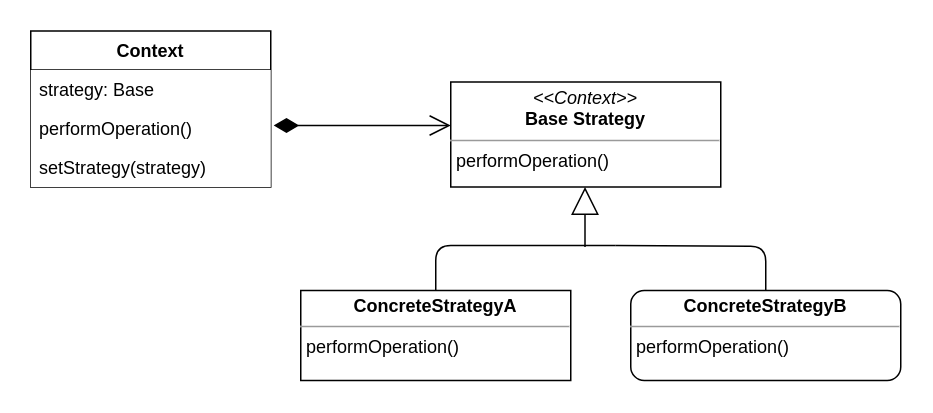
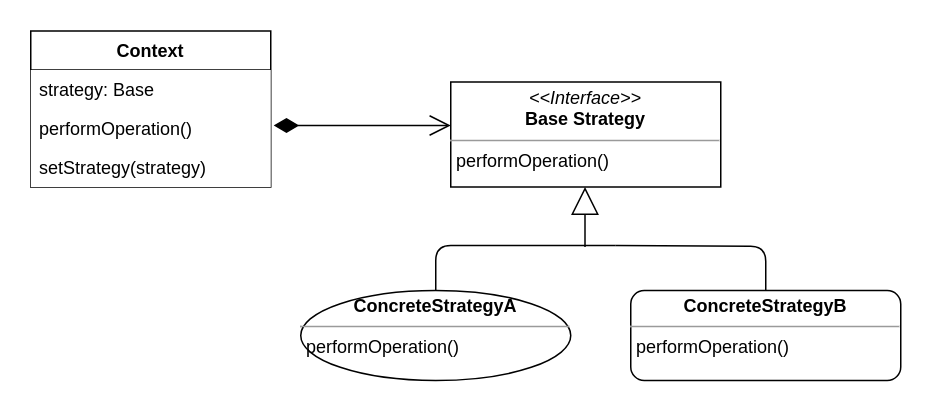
(539, 114) -> (539, 114)
(436, 335) -> (436, 335)
